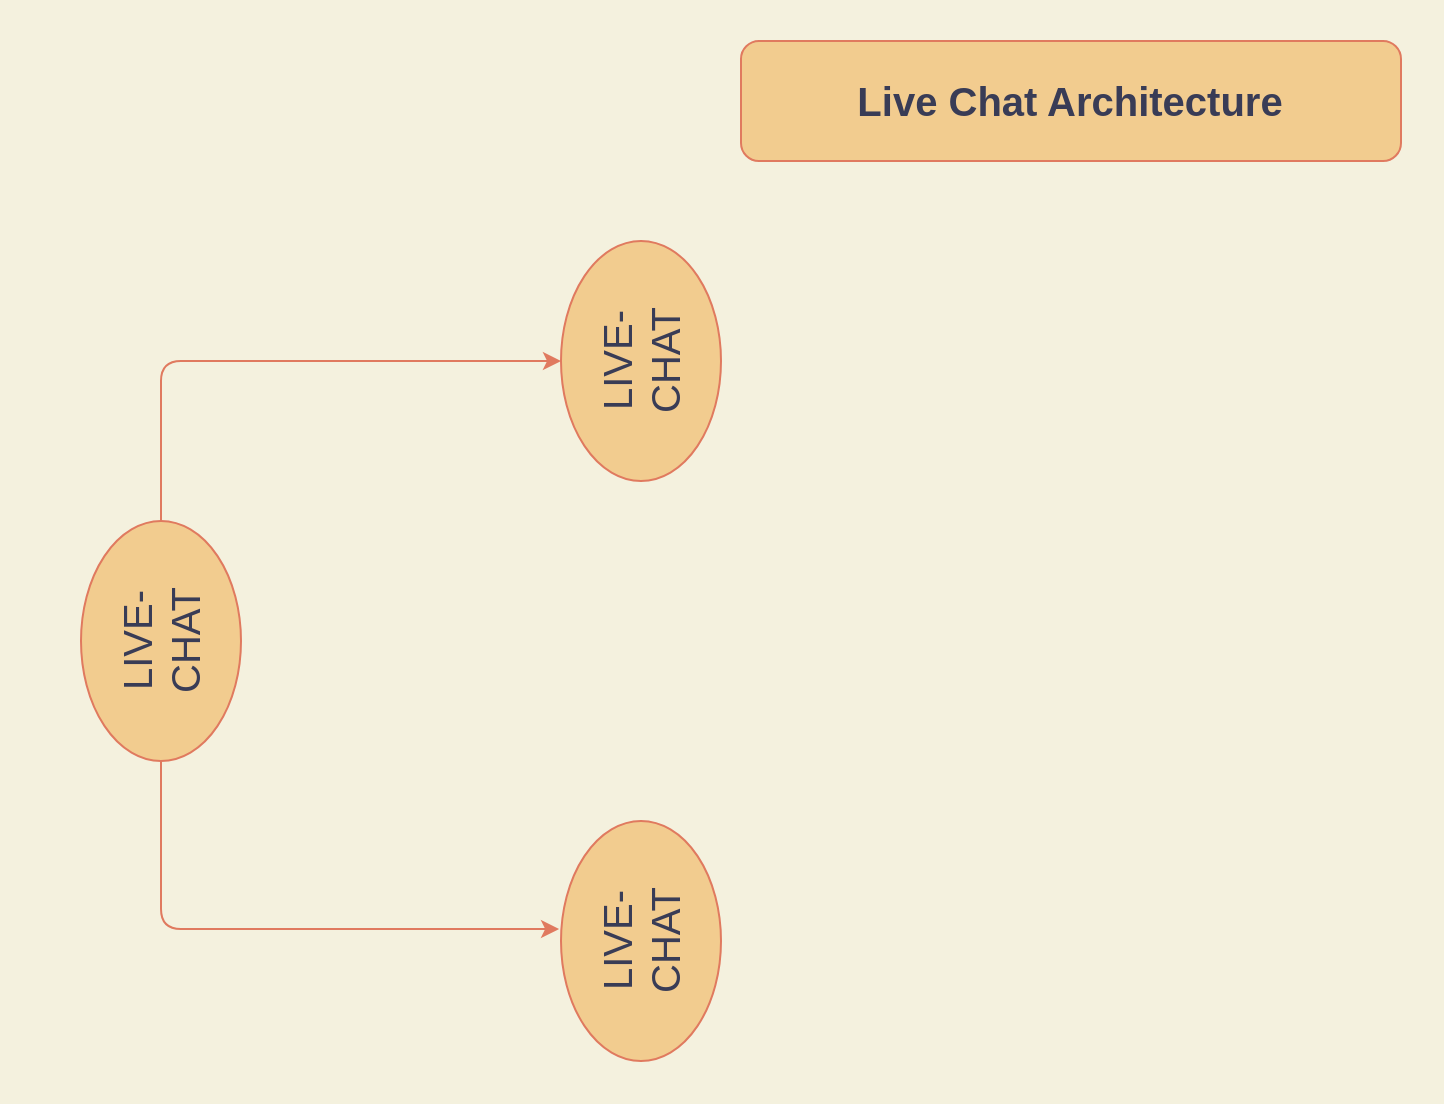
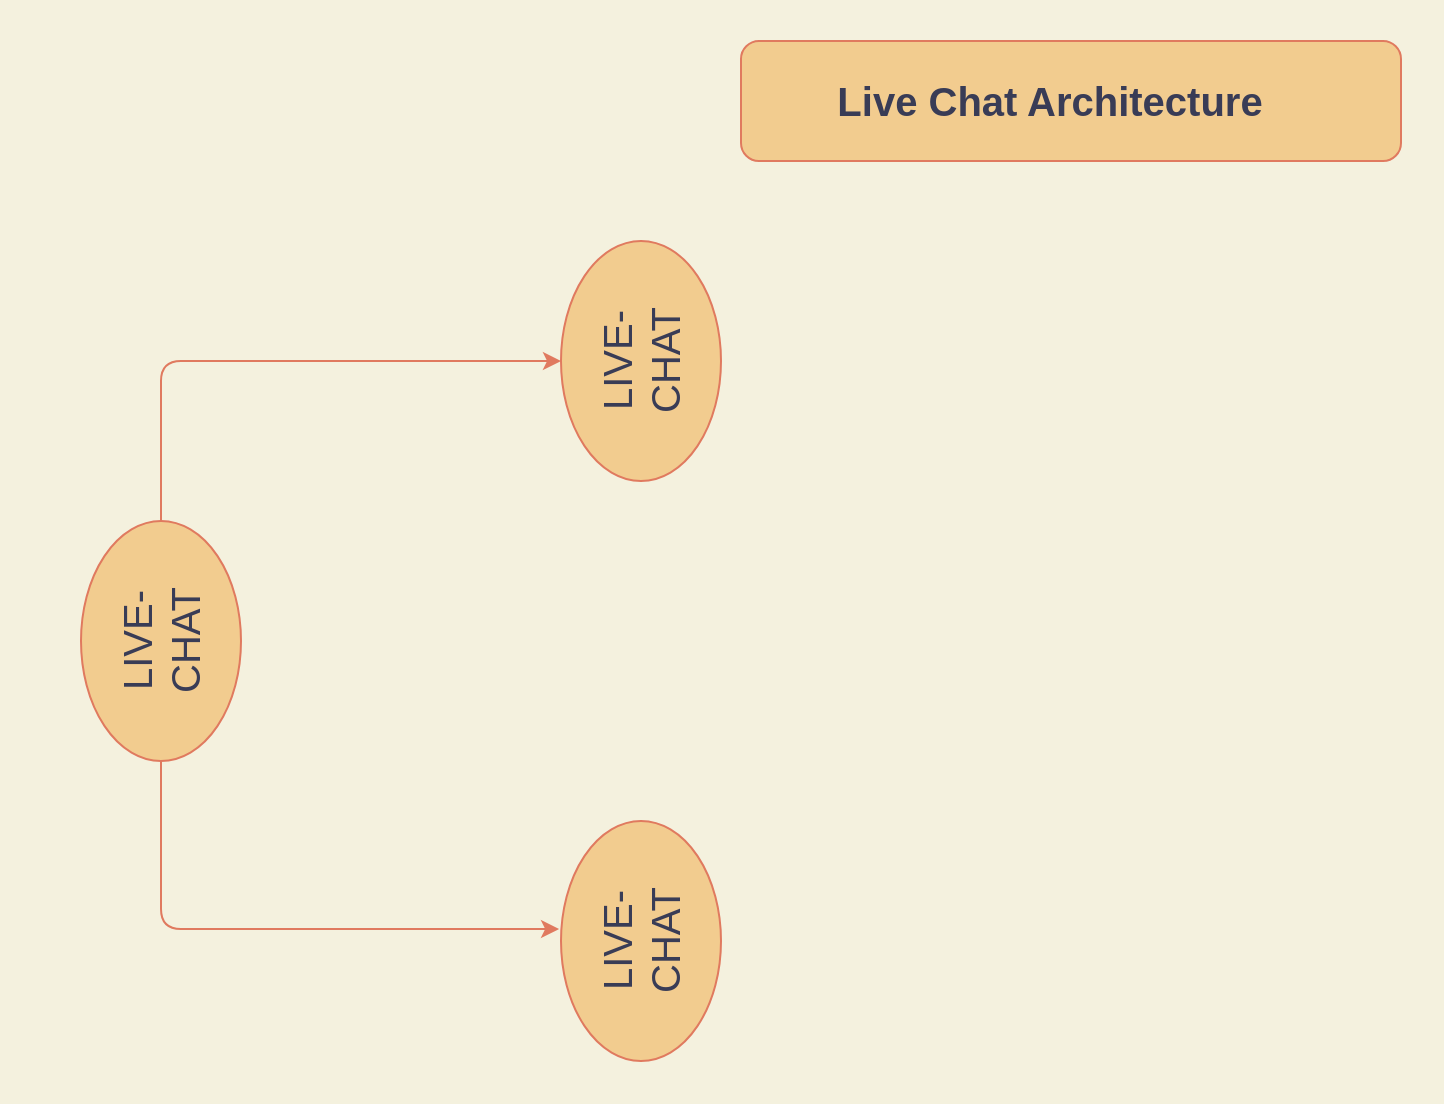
(1071, 101) -> (1051, 101)
